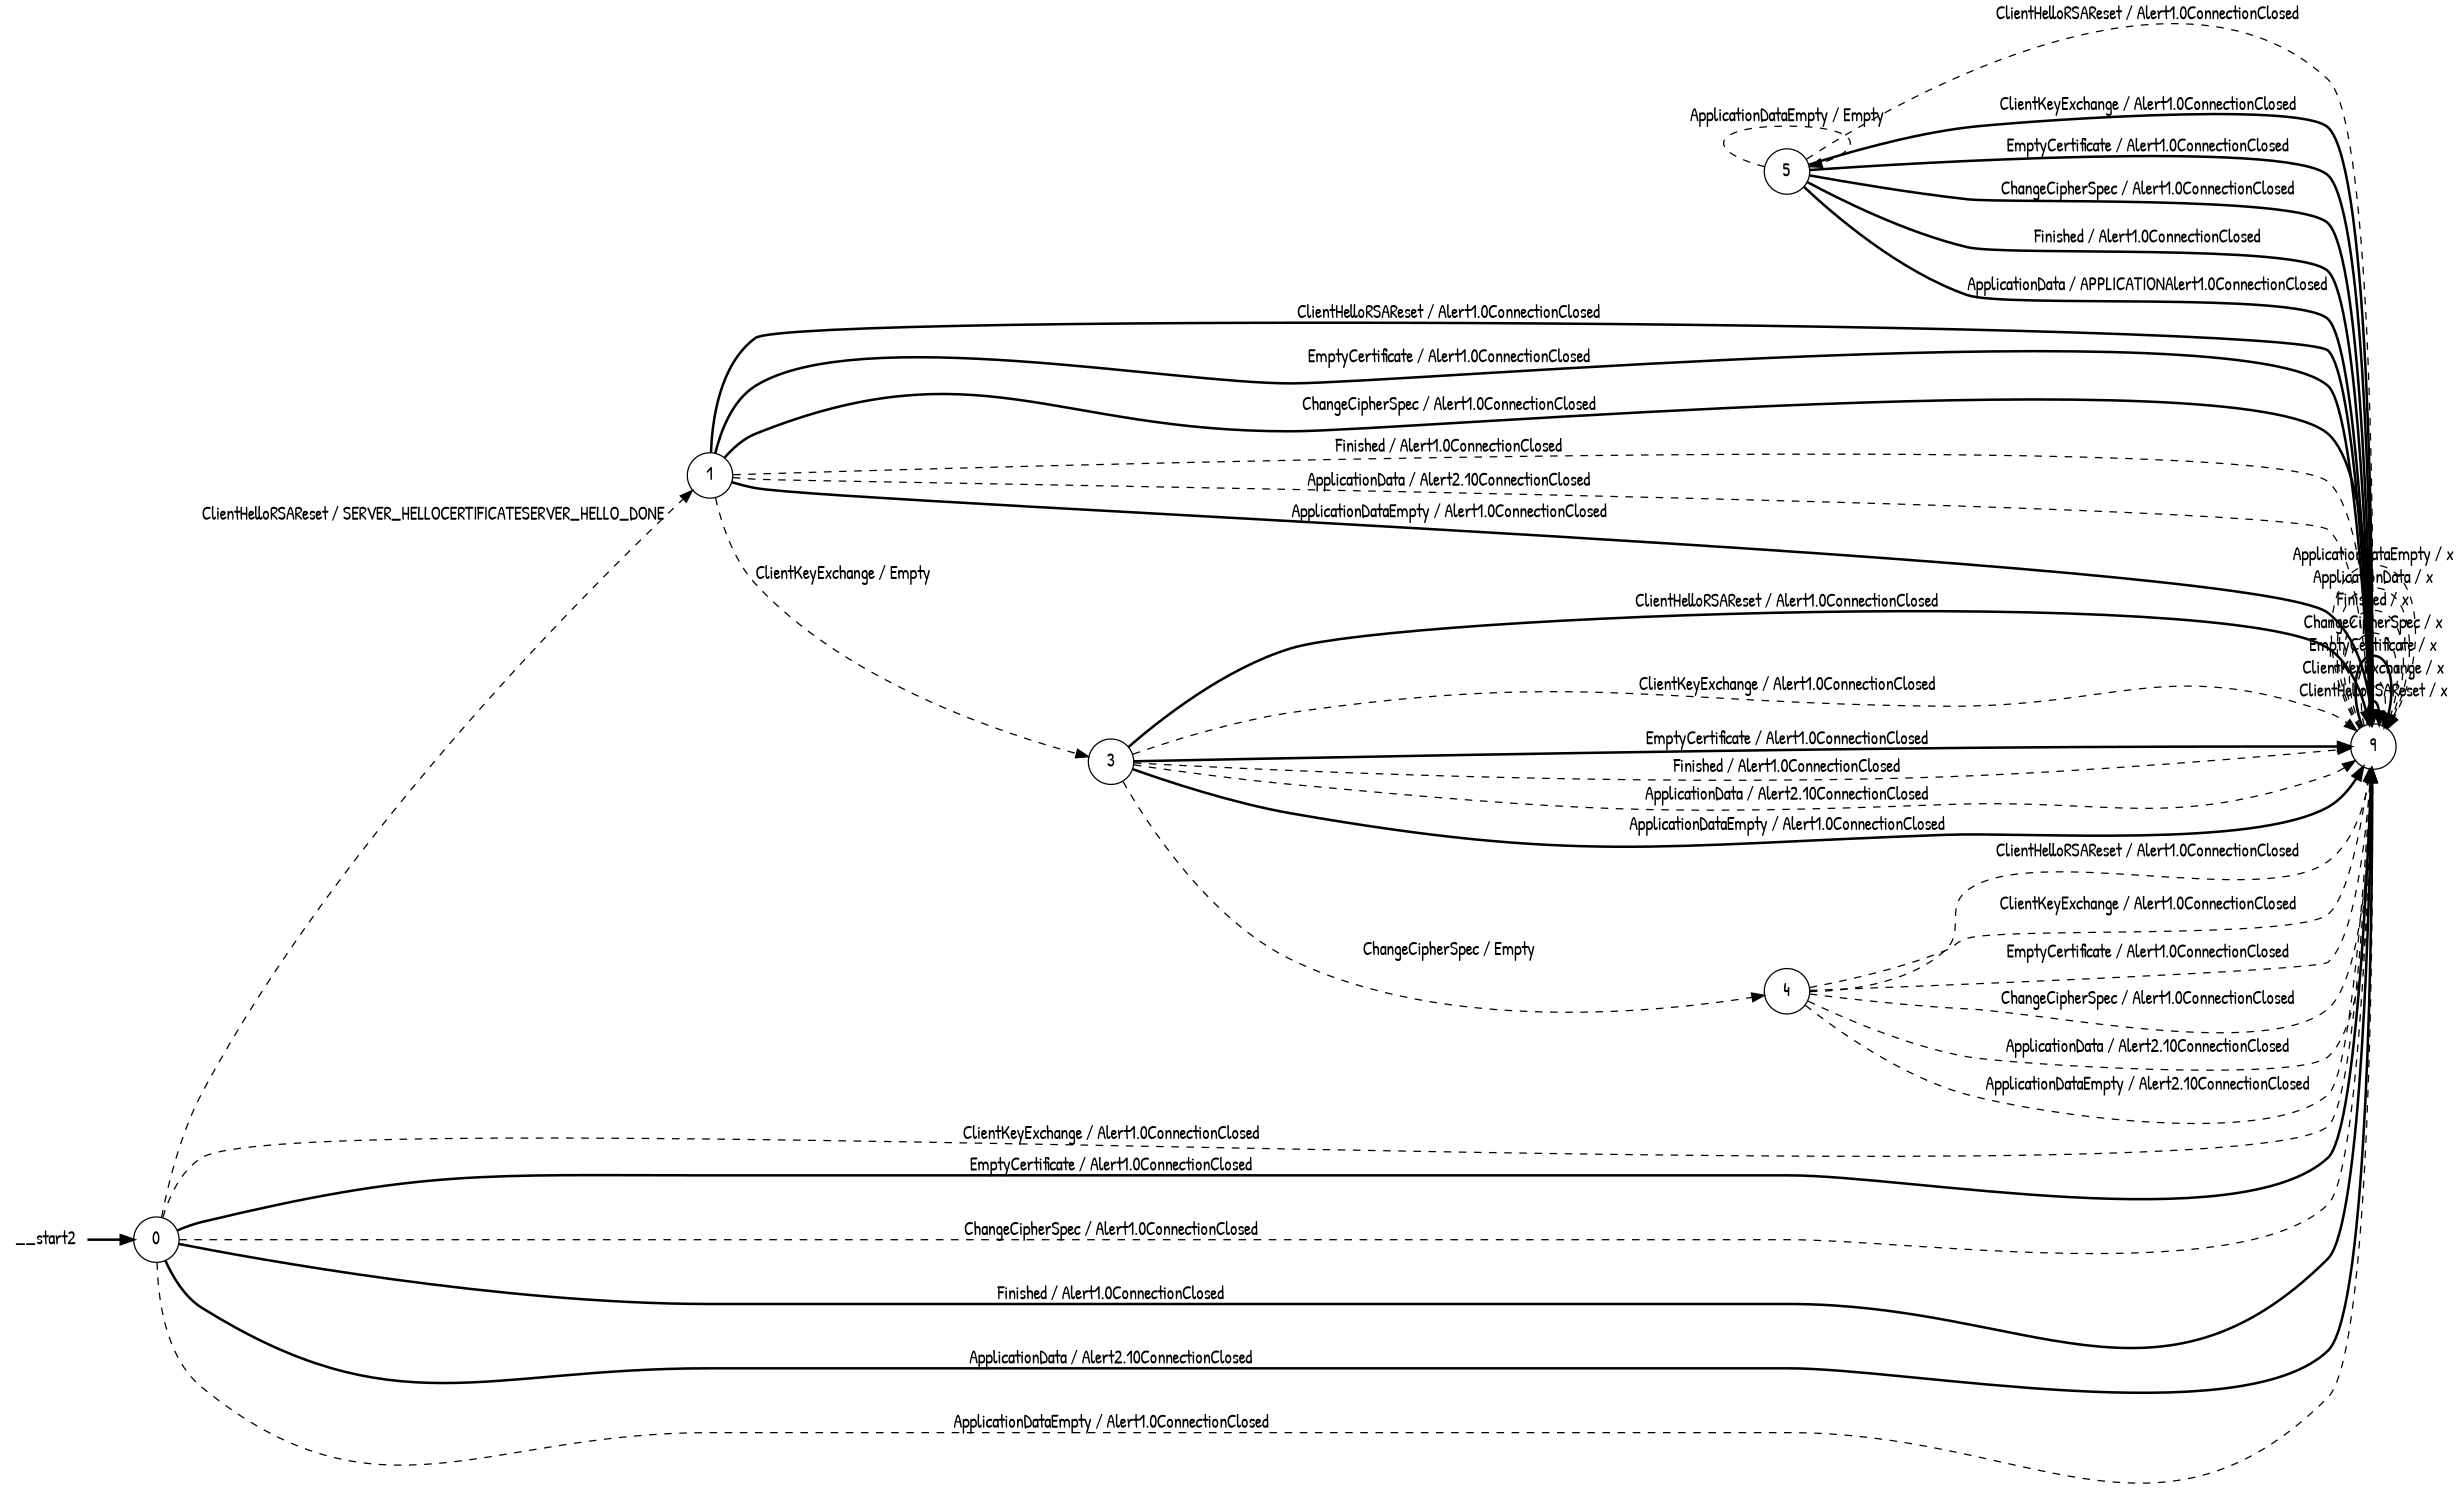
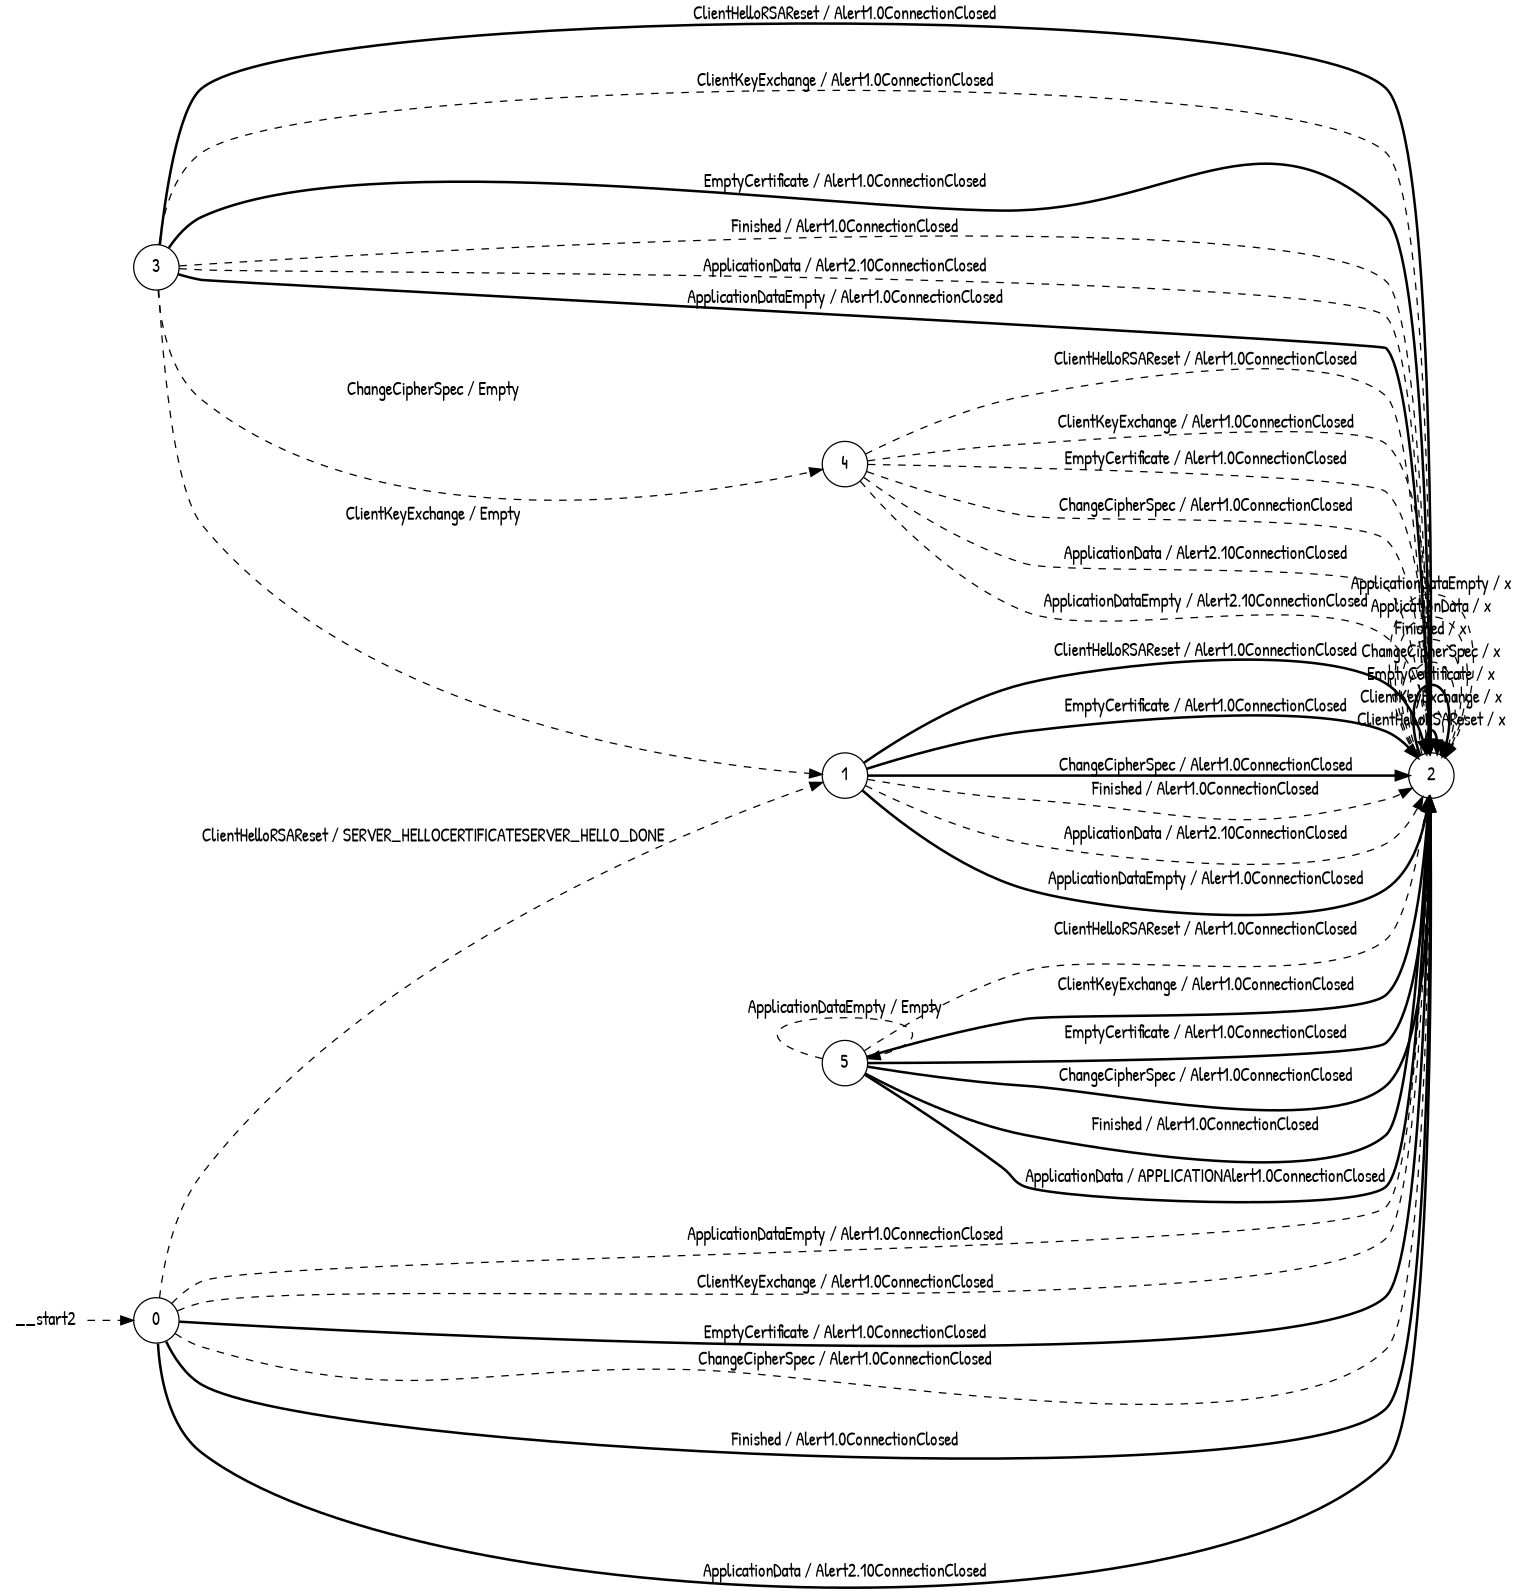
(862, 666) -> (371, 656)
(2373, 747) -> (1431, 776)
(104, 1240) -> (104, 1320)
